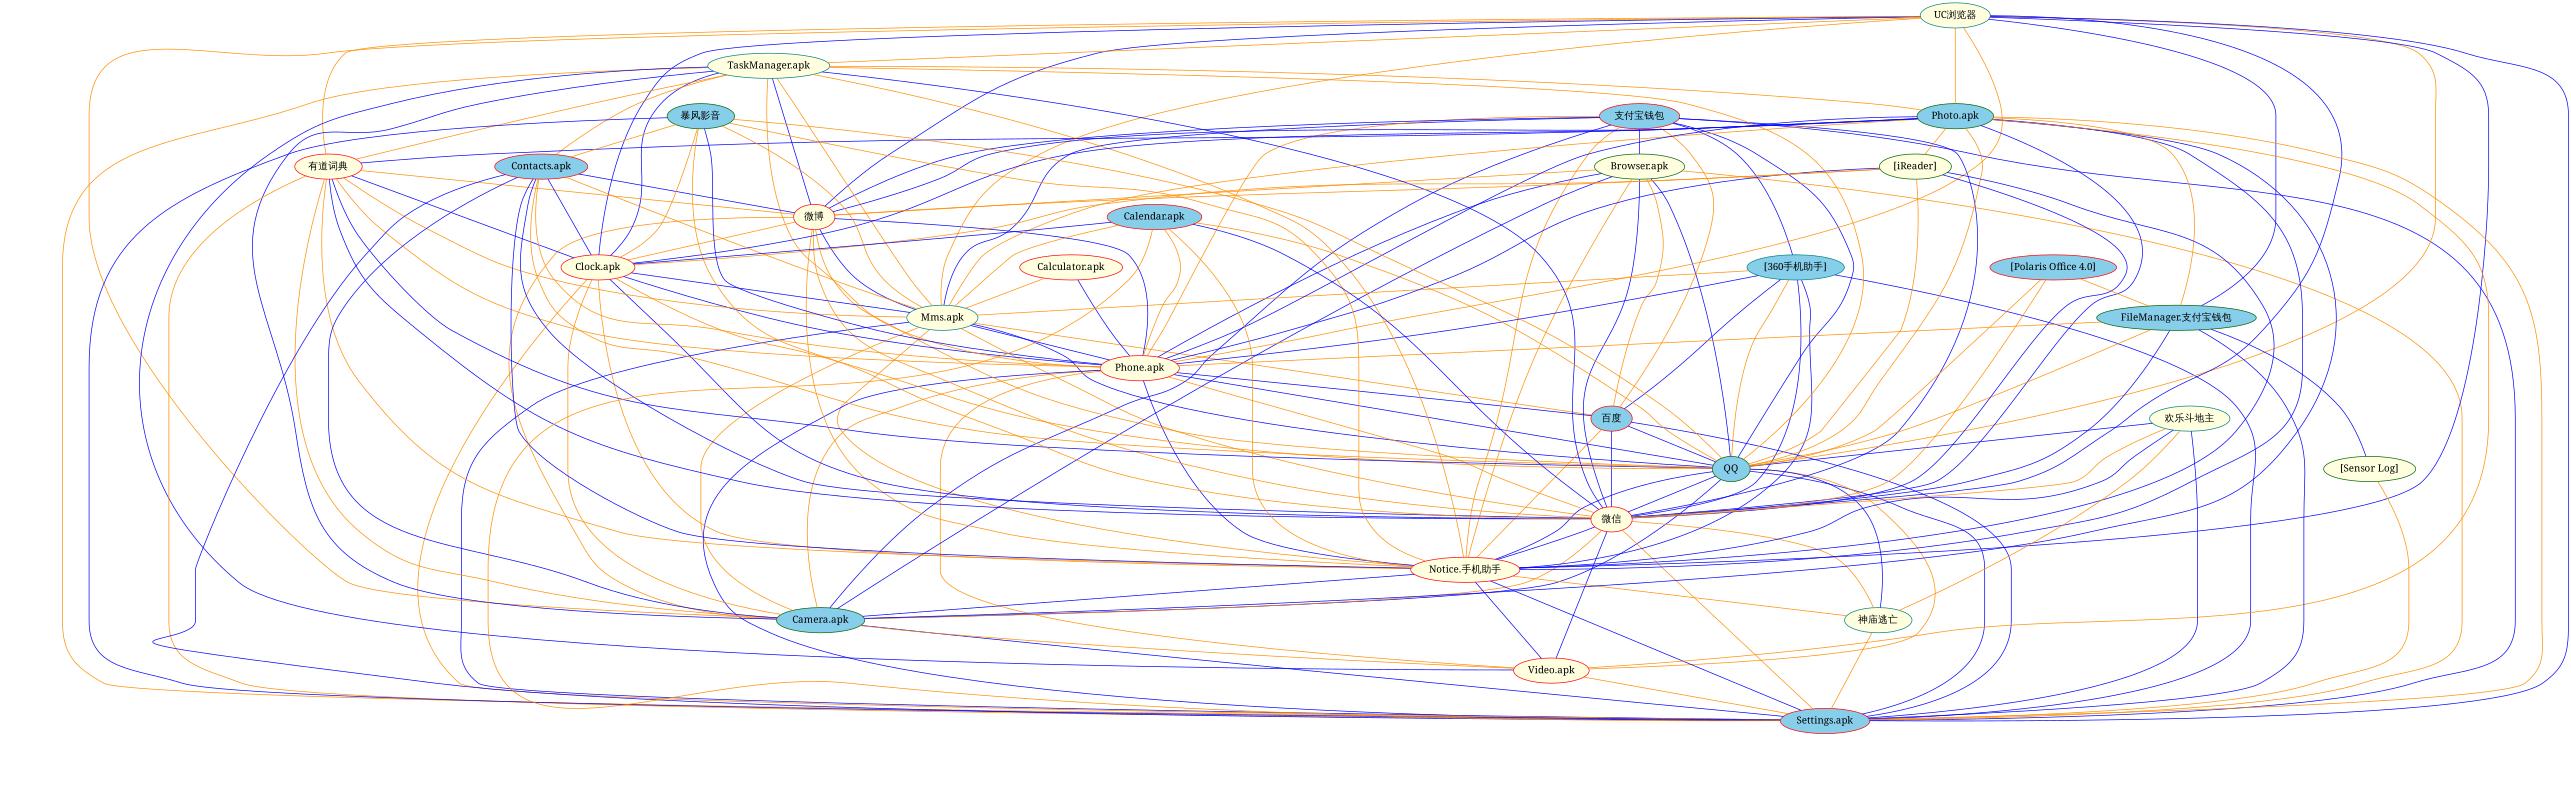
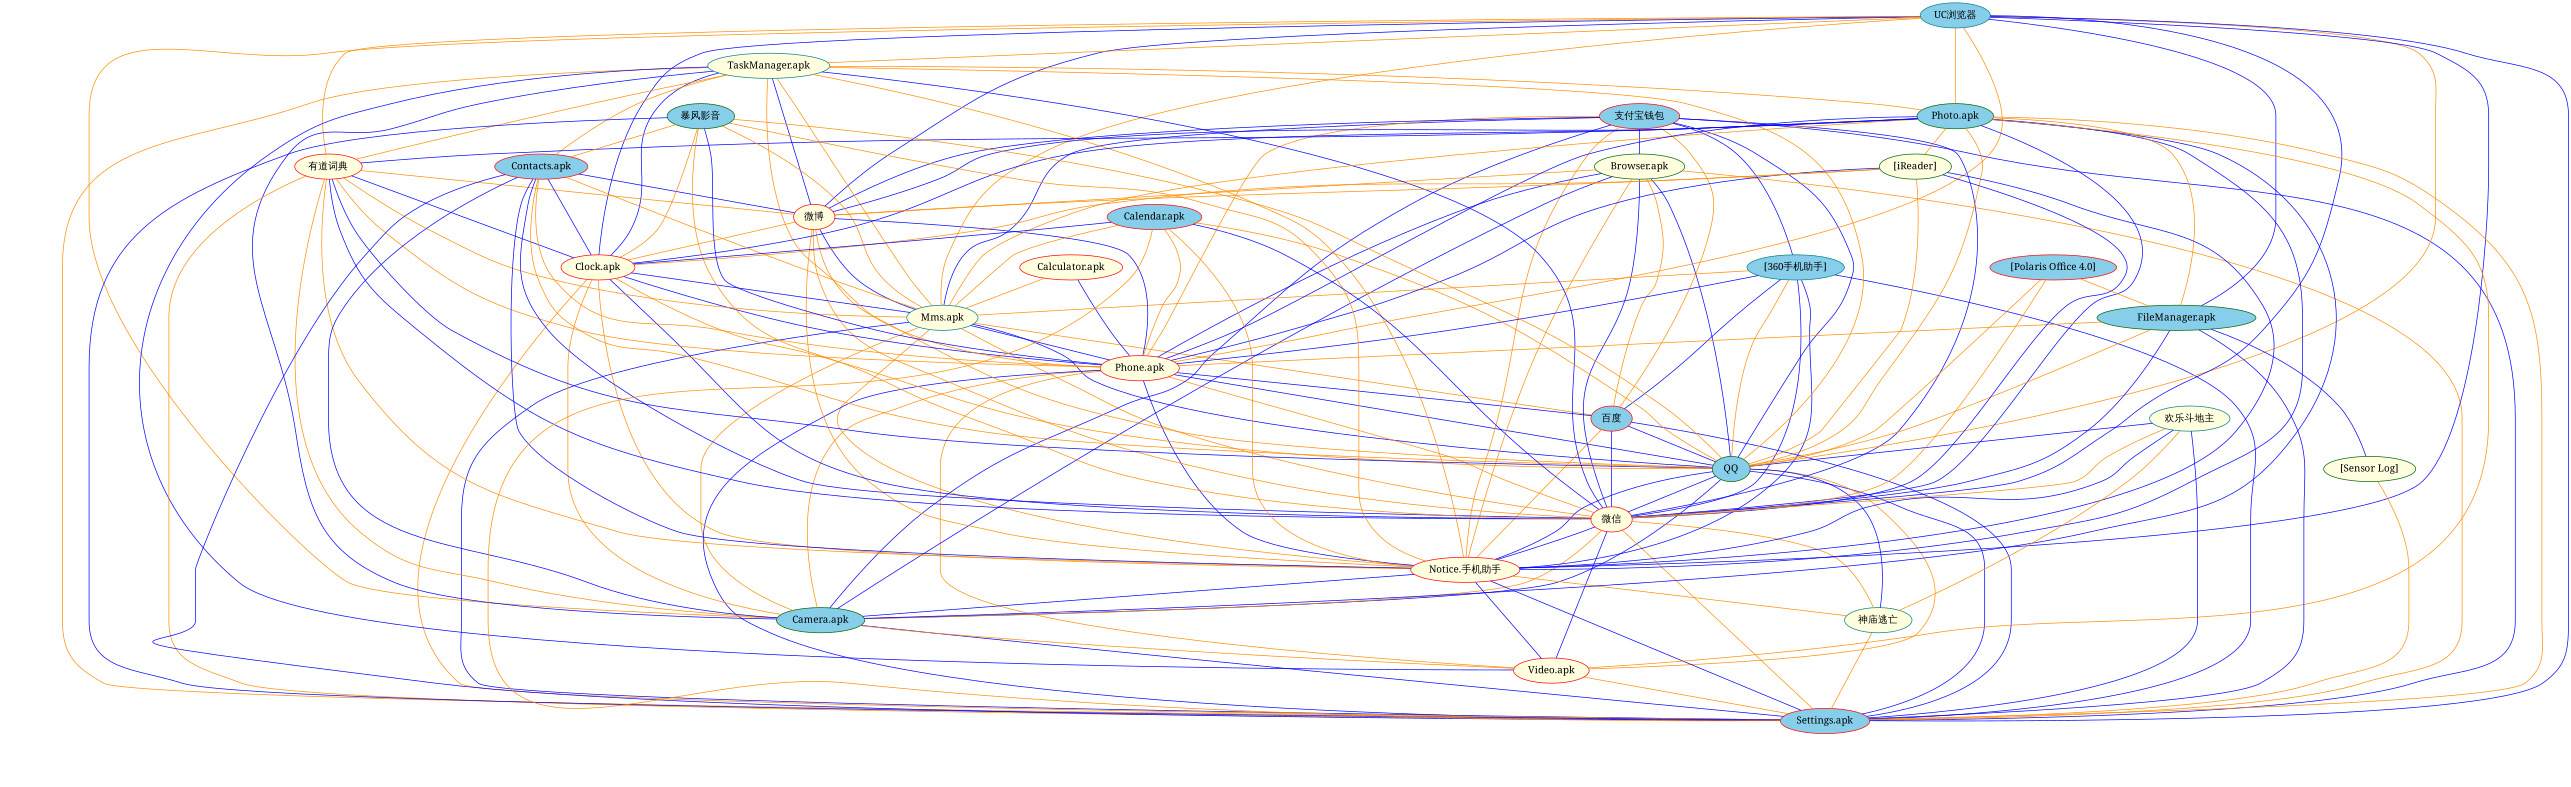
(1955, 15) -> (1955, 15)
(2177, 318) -> (2177, 318)
(536, 461) -> none
